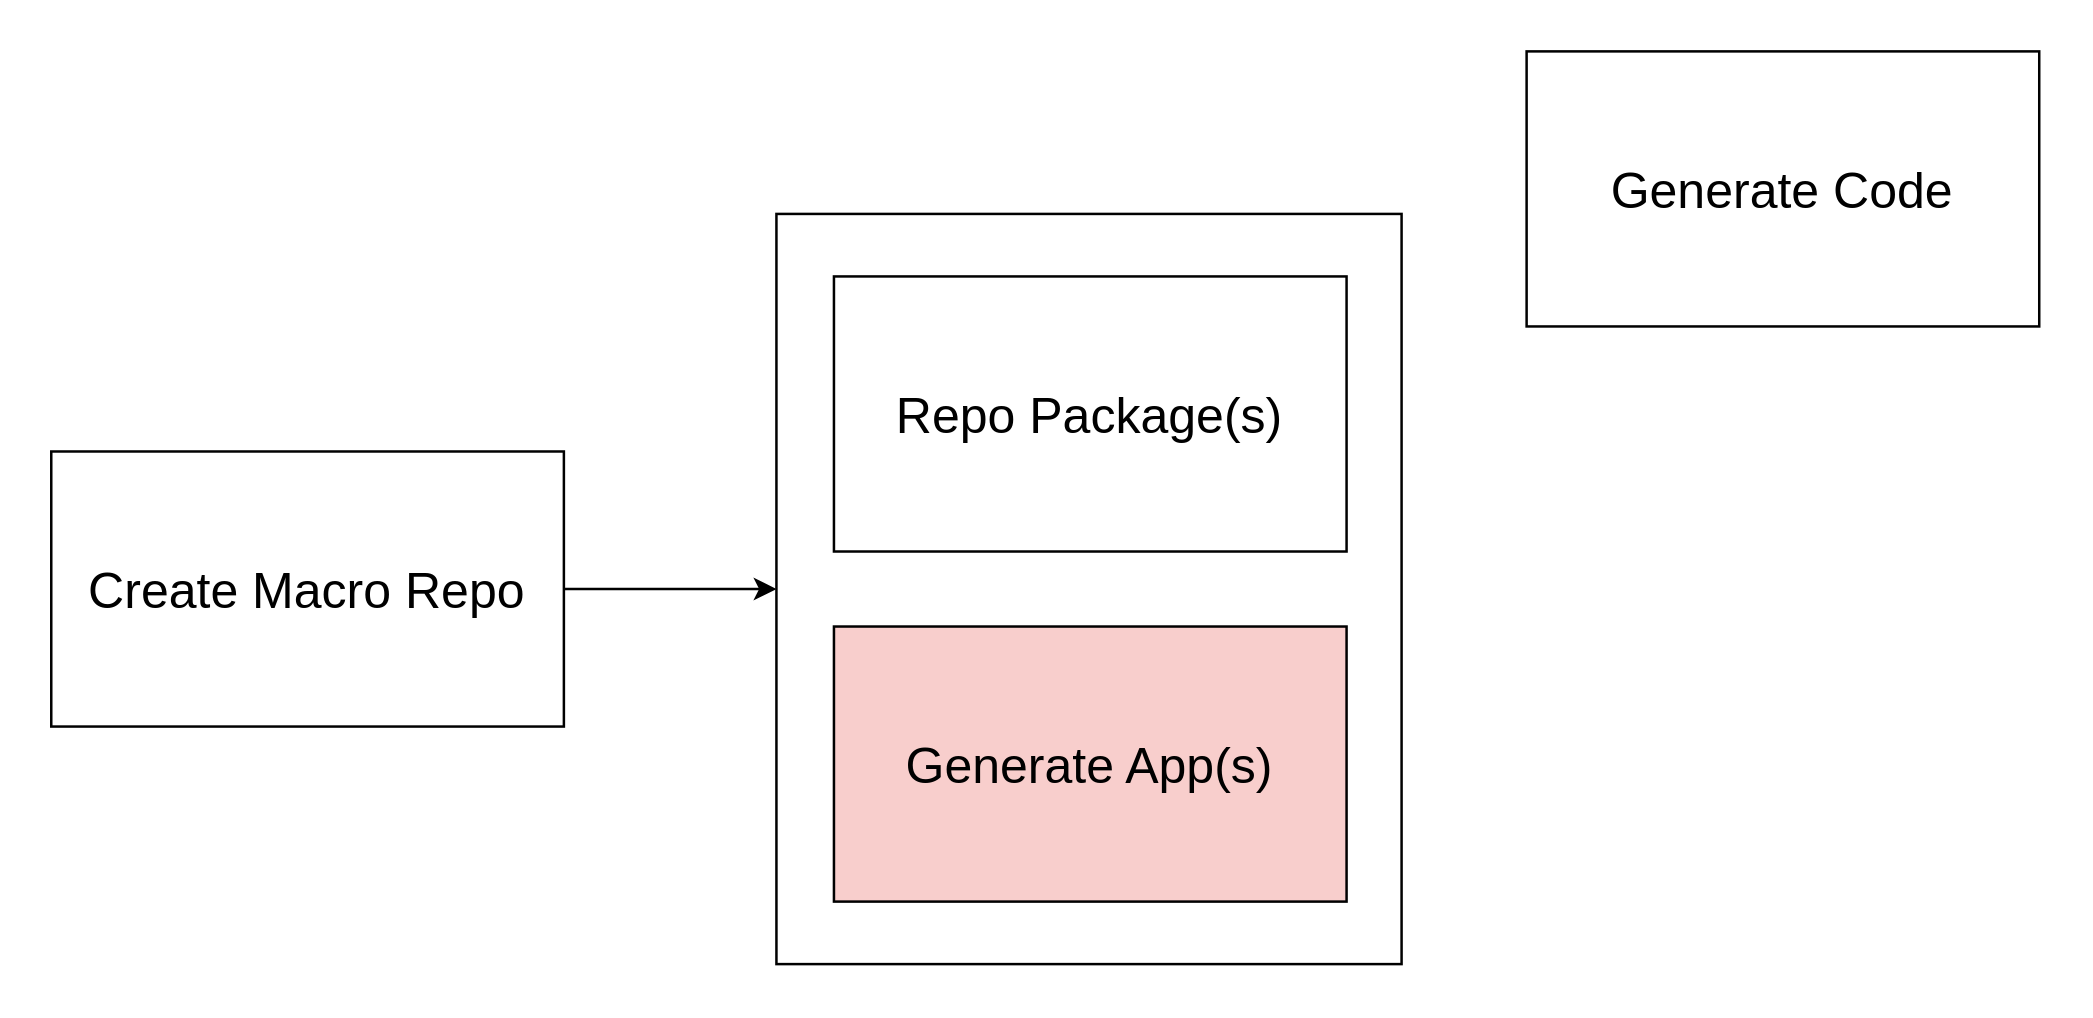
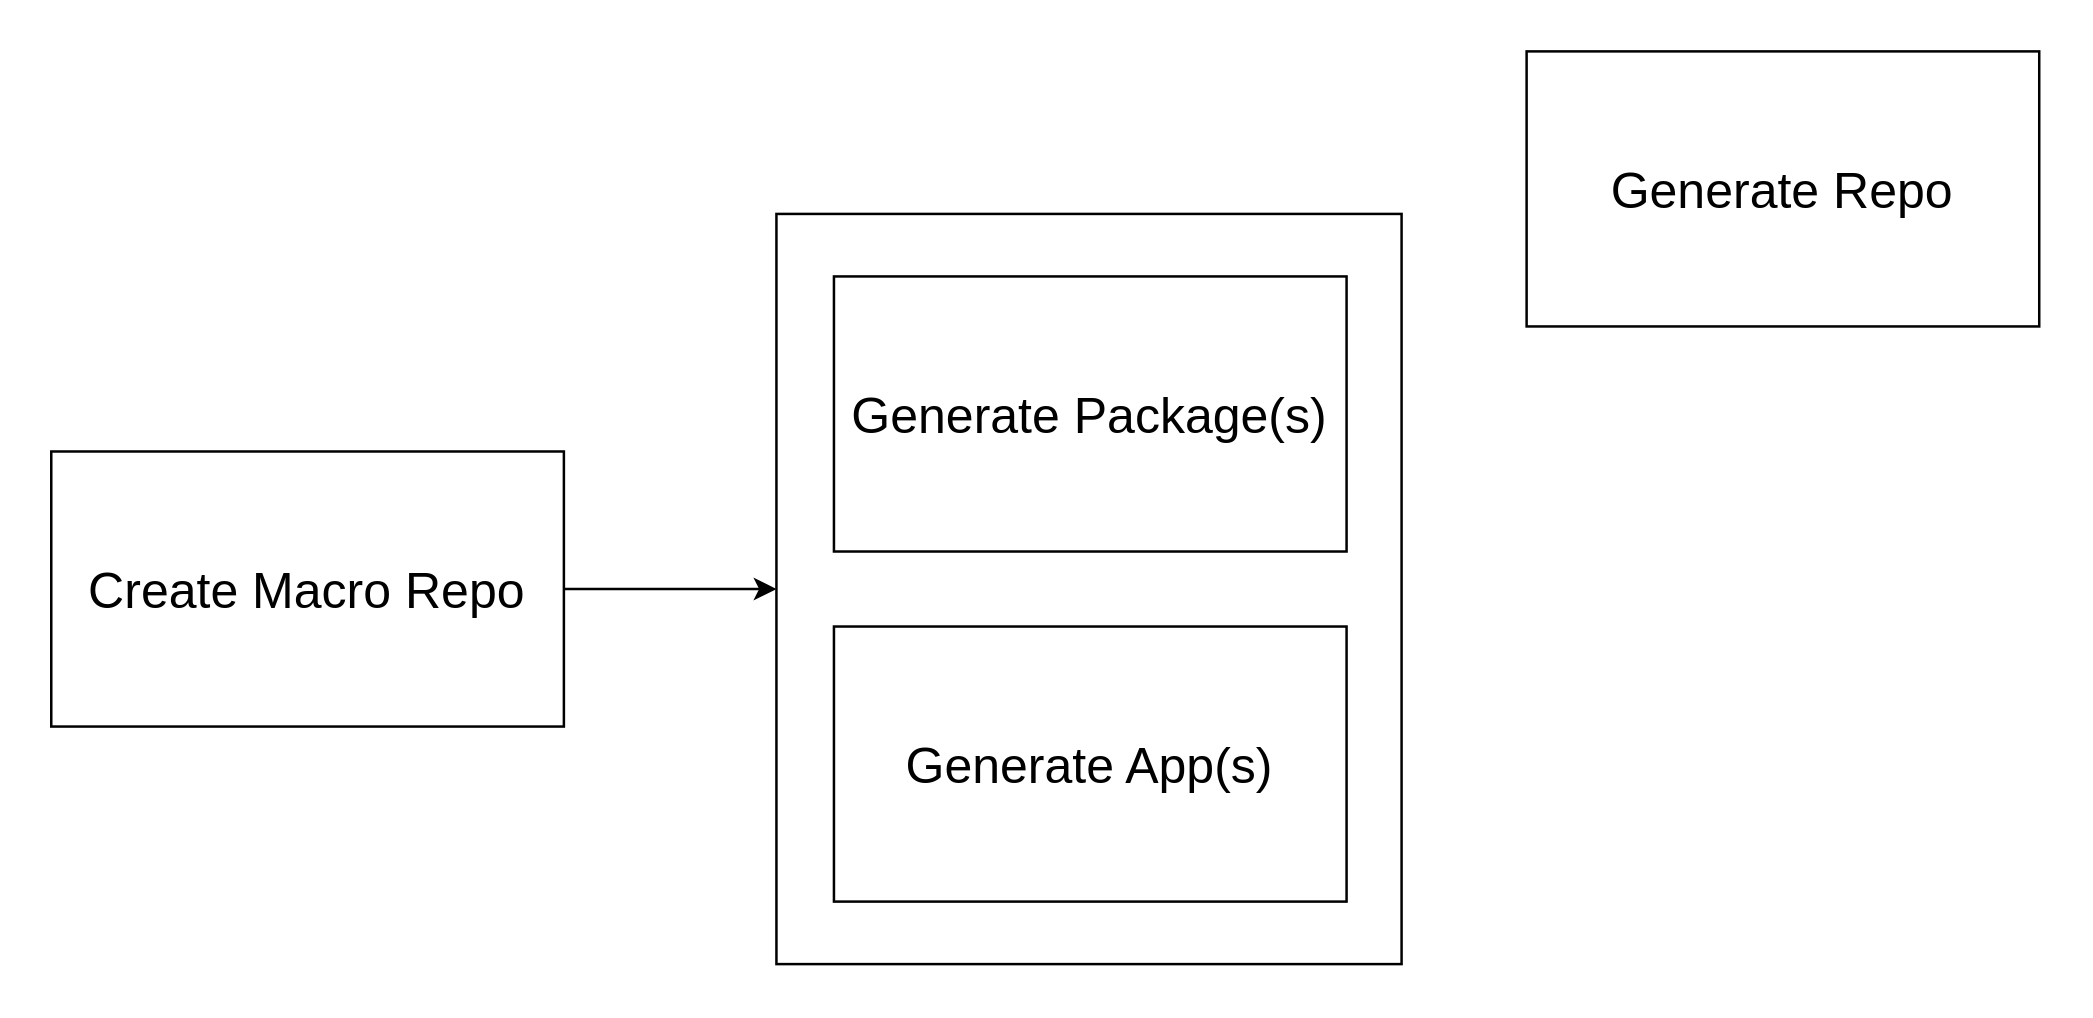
(1783, 189) -> (1783, 189)
(1090, 414) -> (1090, 414)
(1090, 764) -> (1090, 764)
